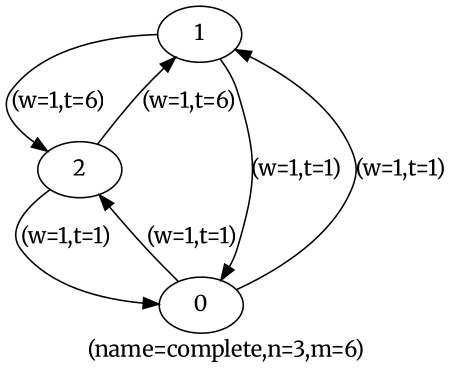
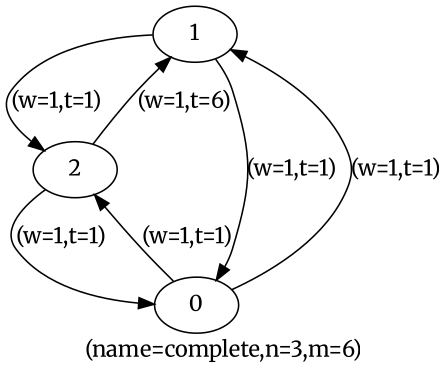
(59, 102) -> (56, 102)
